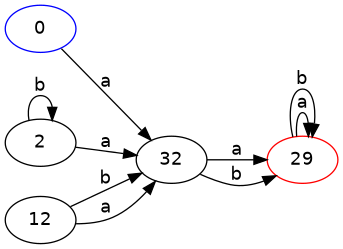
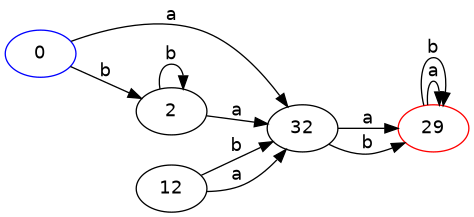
none -> (100, 80)
